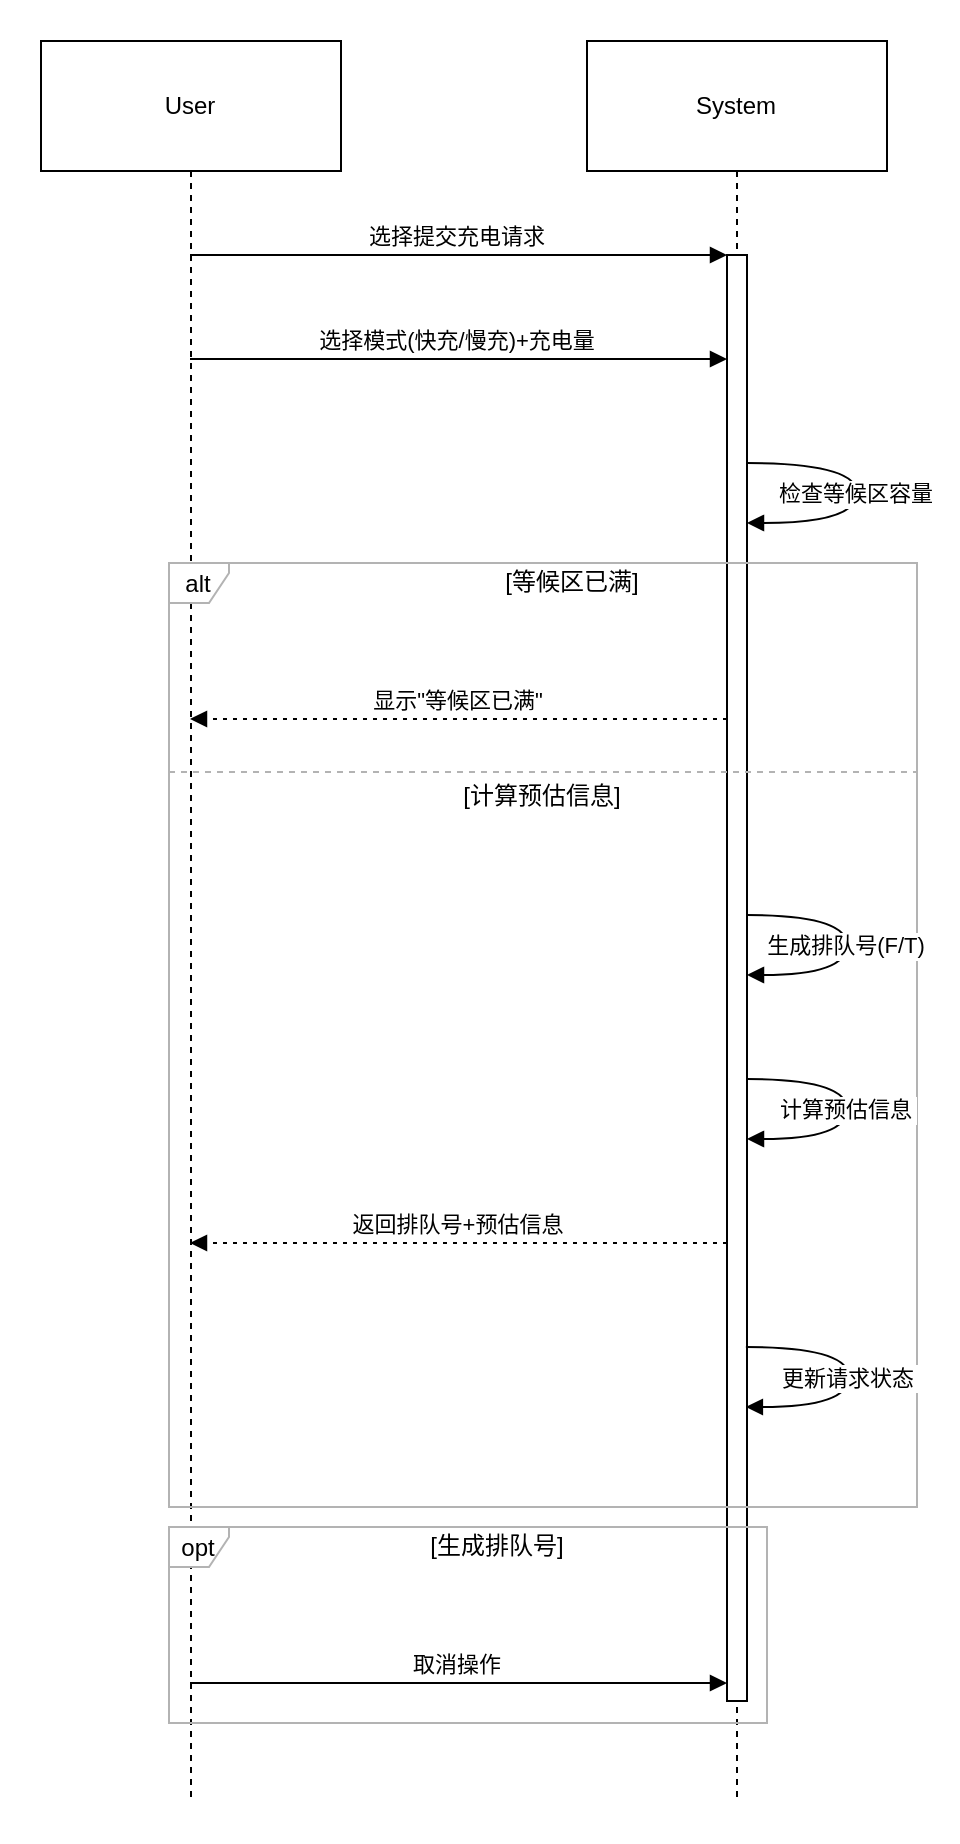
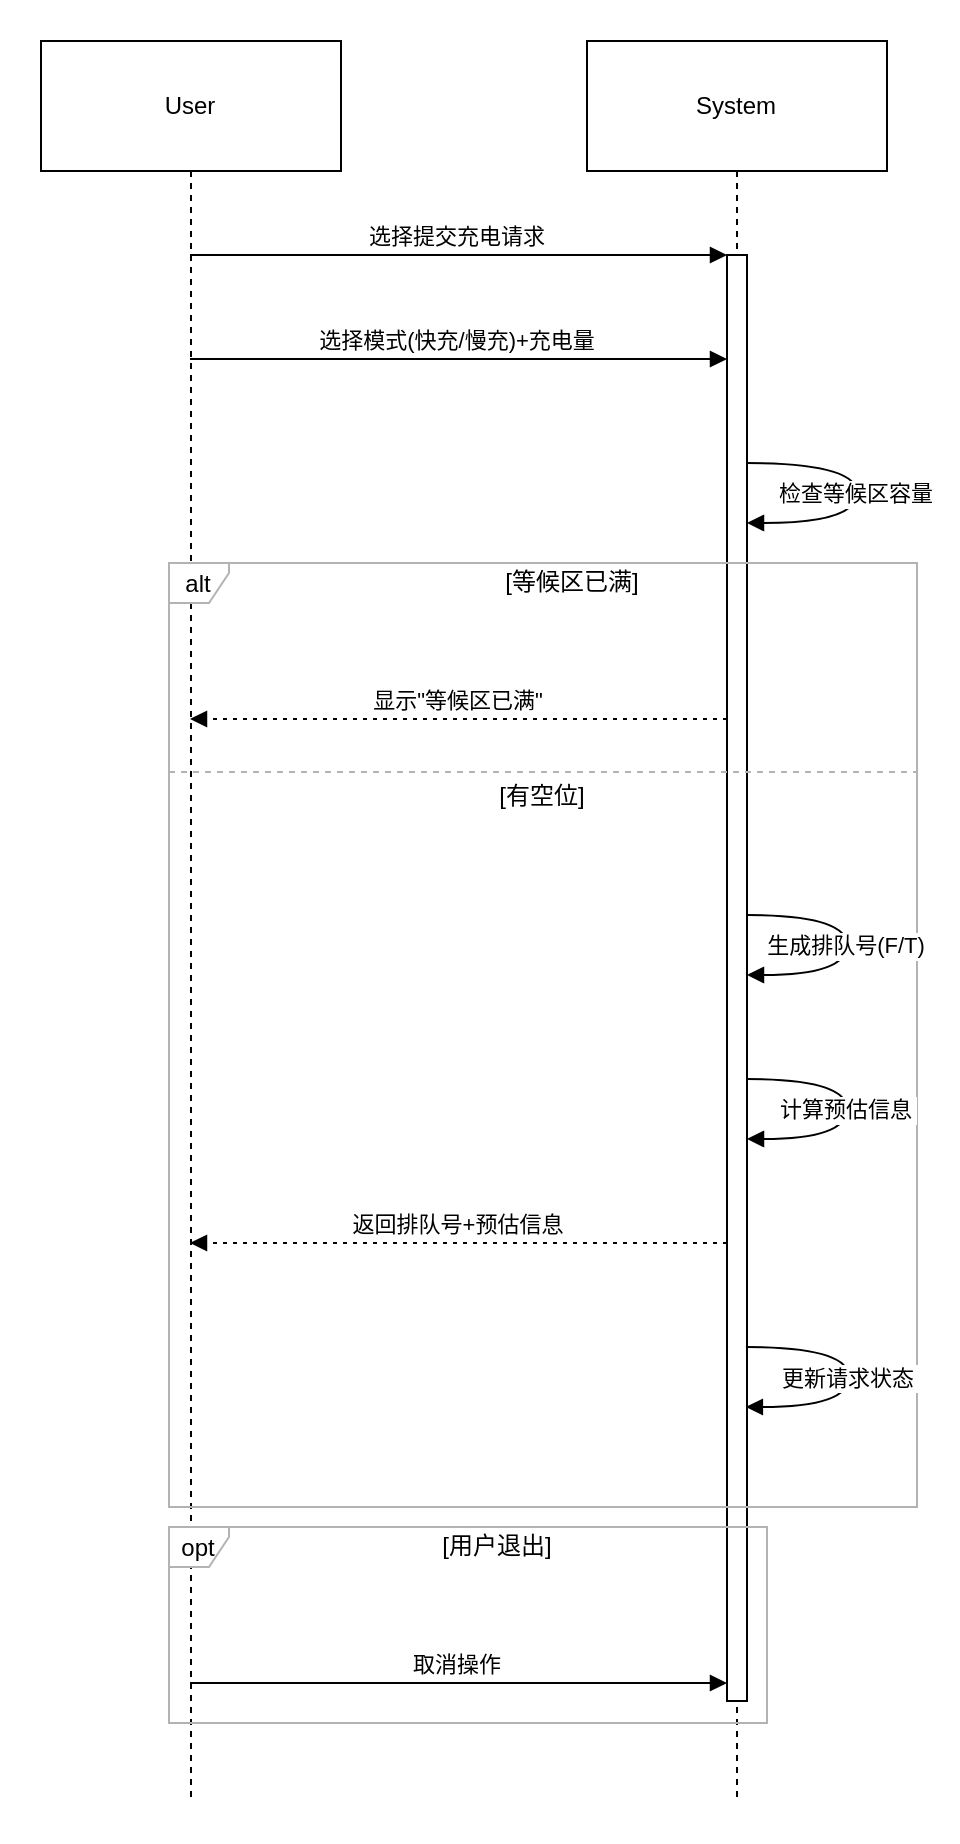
(543, 797) -> (543, 797)
(498, 1547) -> (498, 1547)
